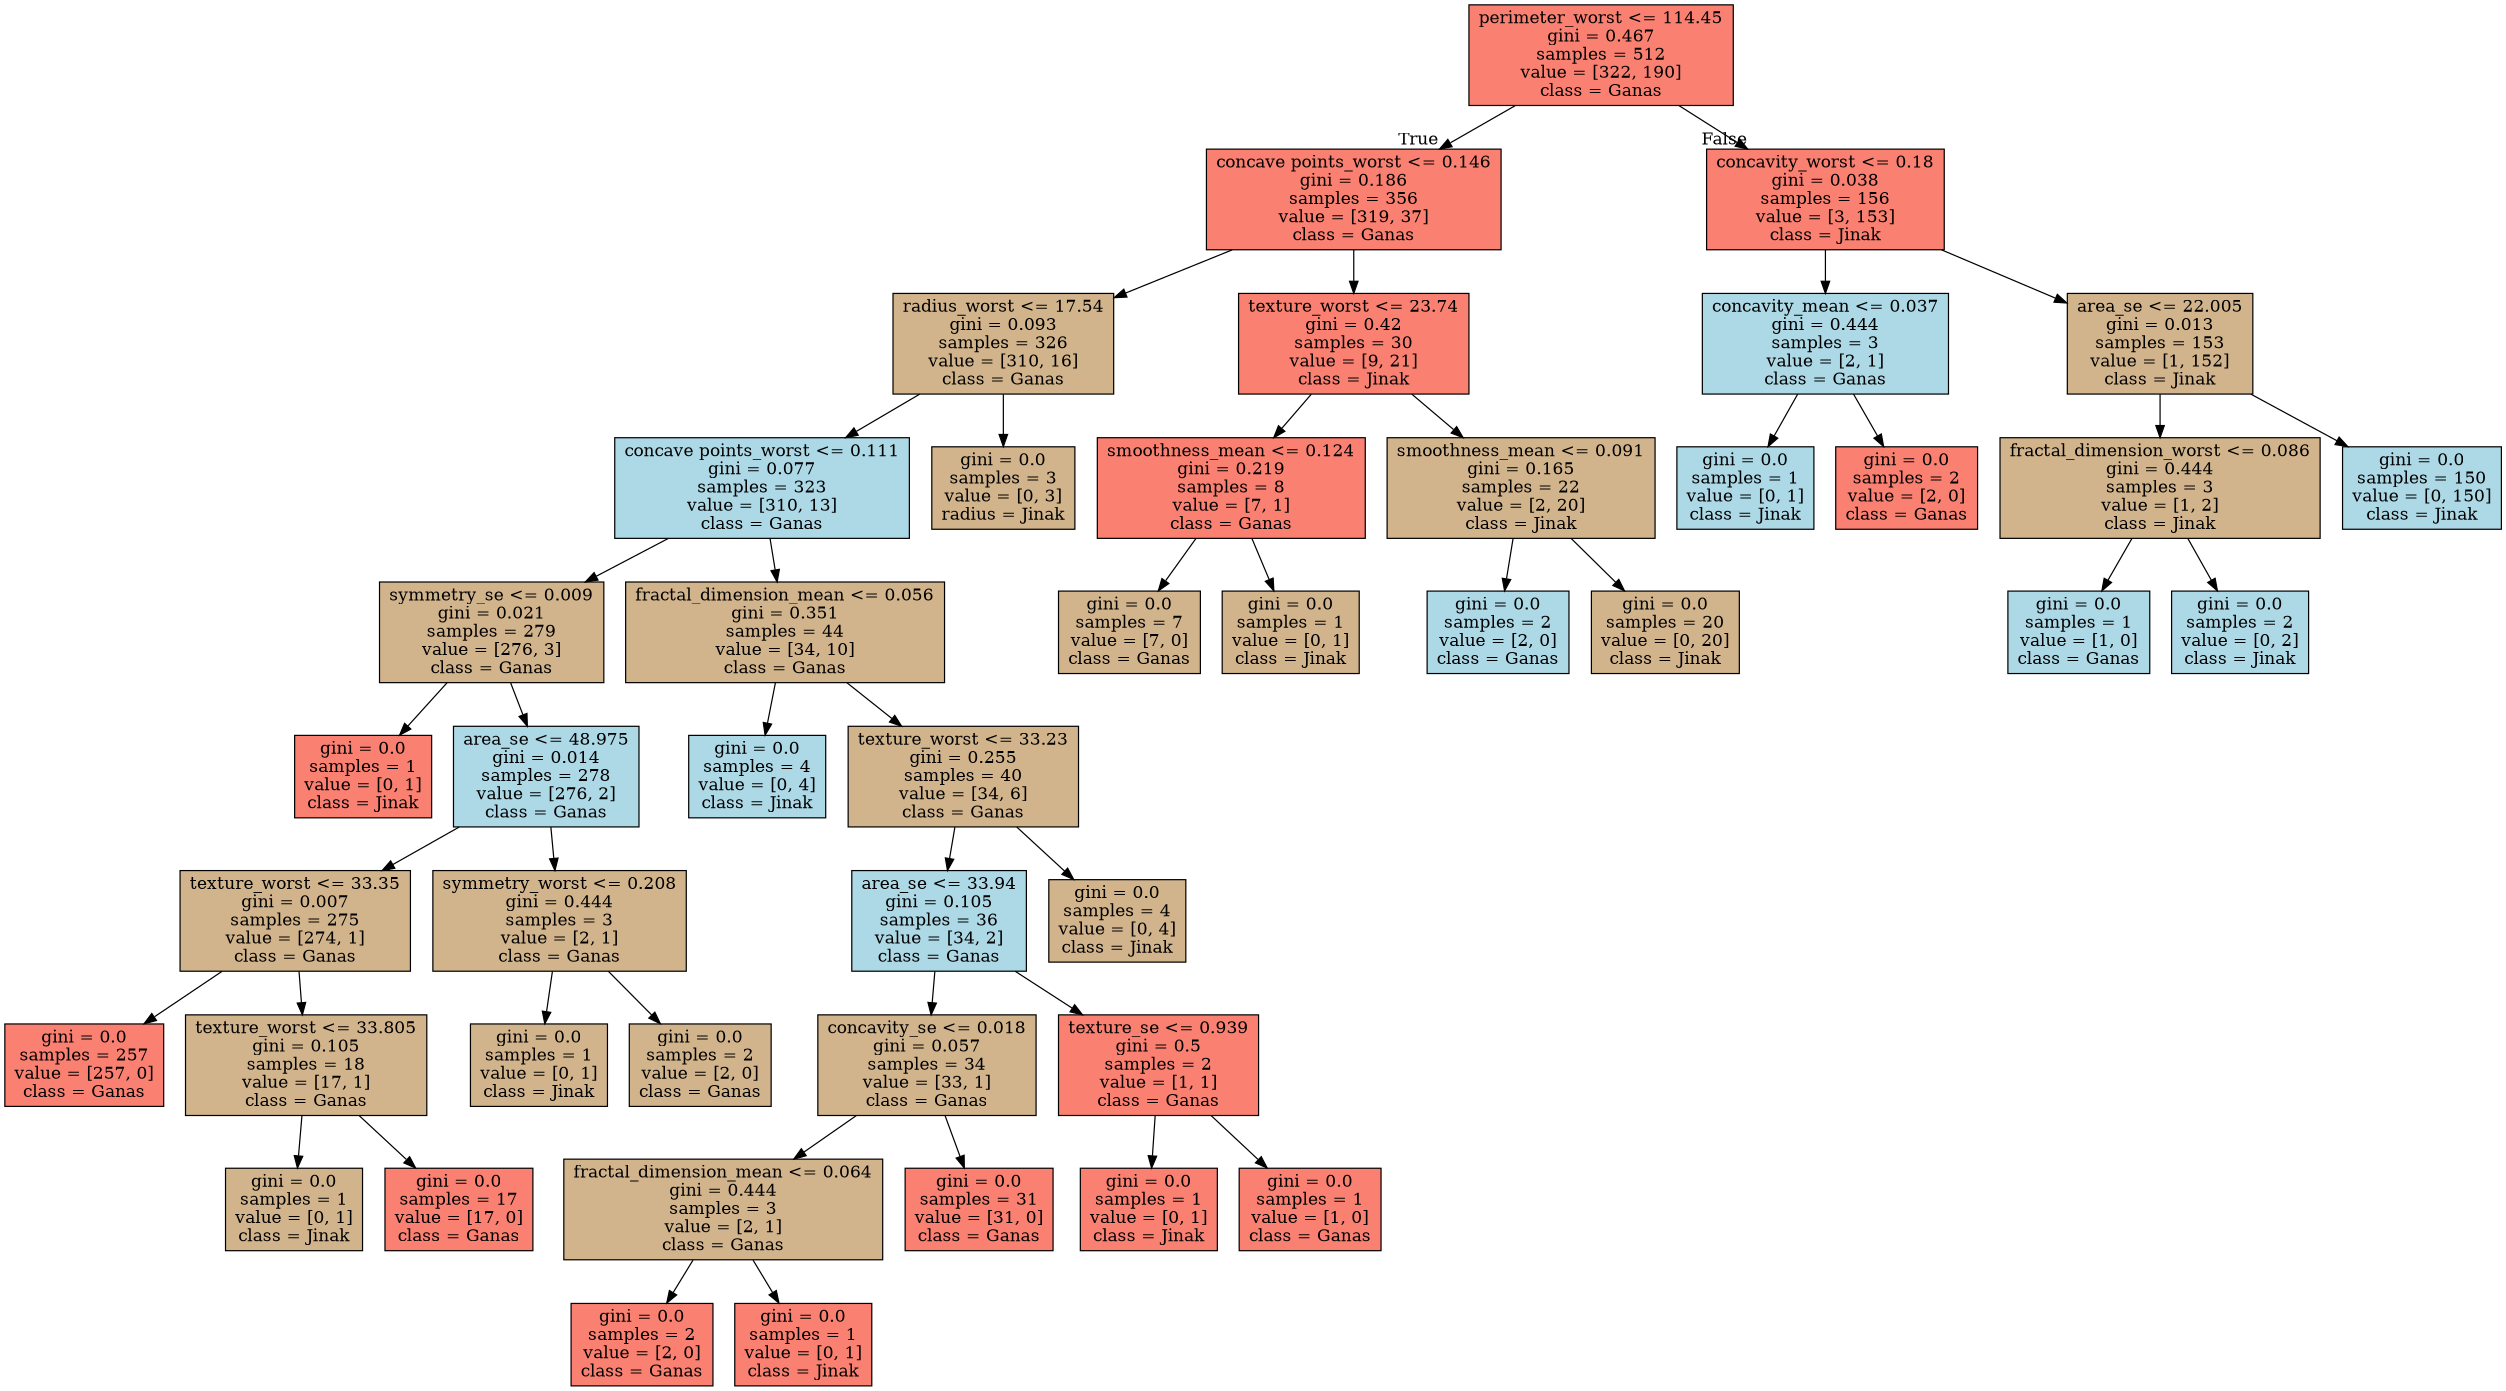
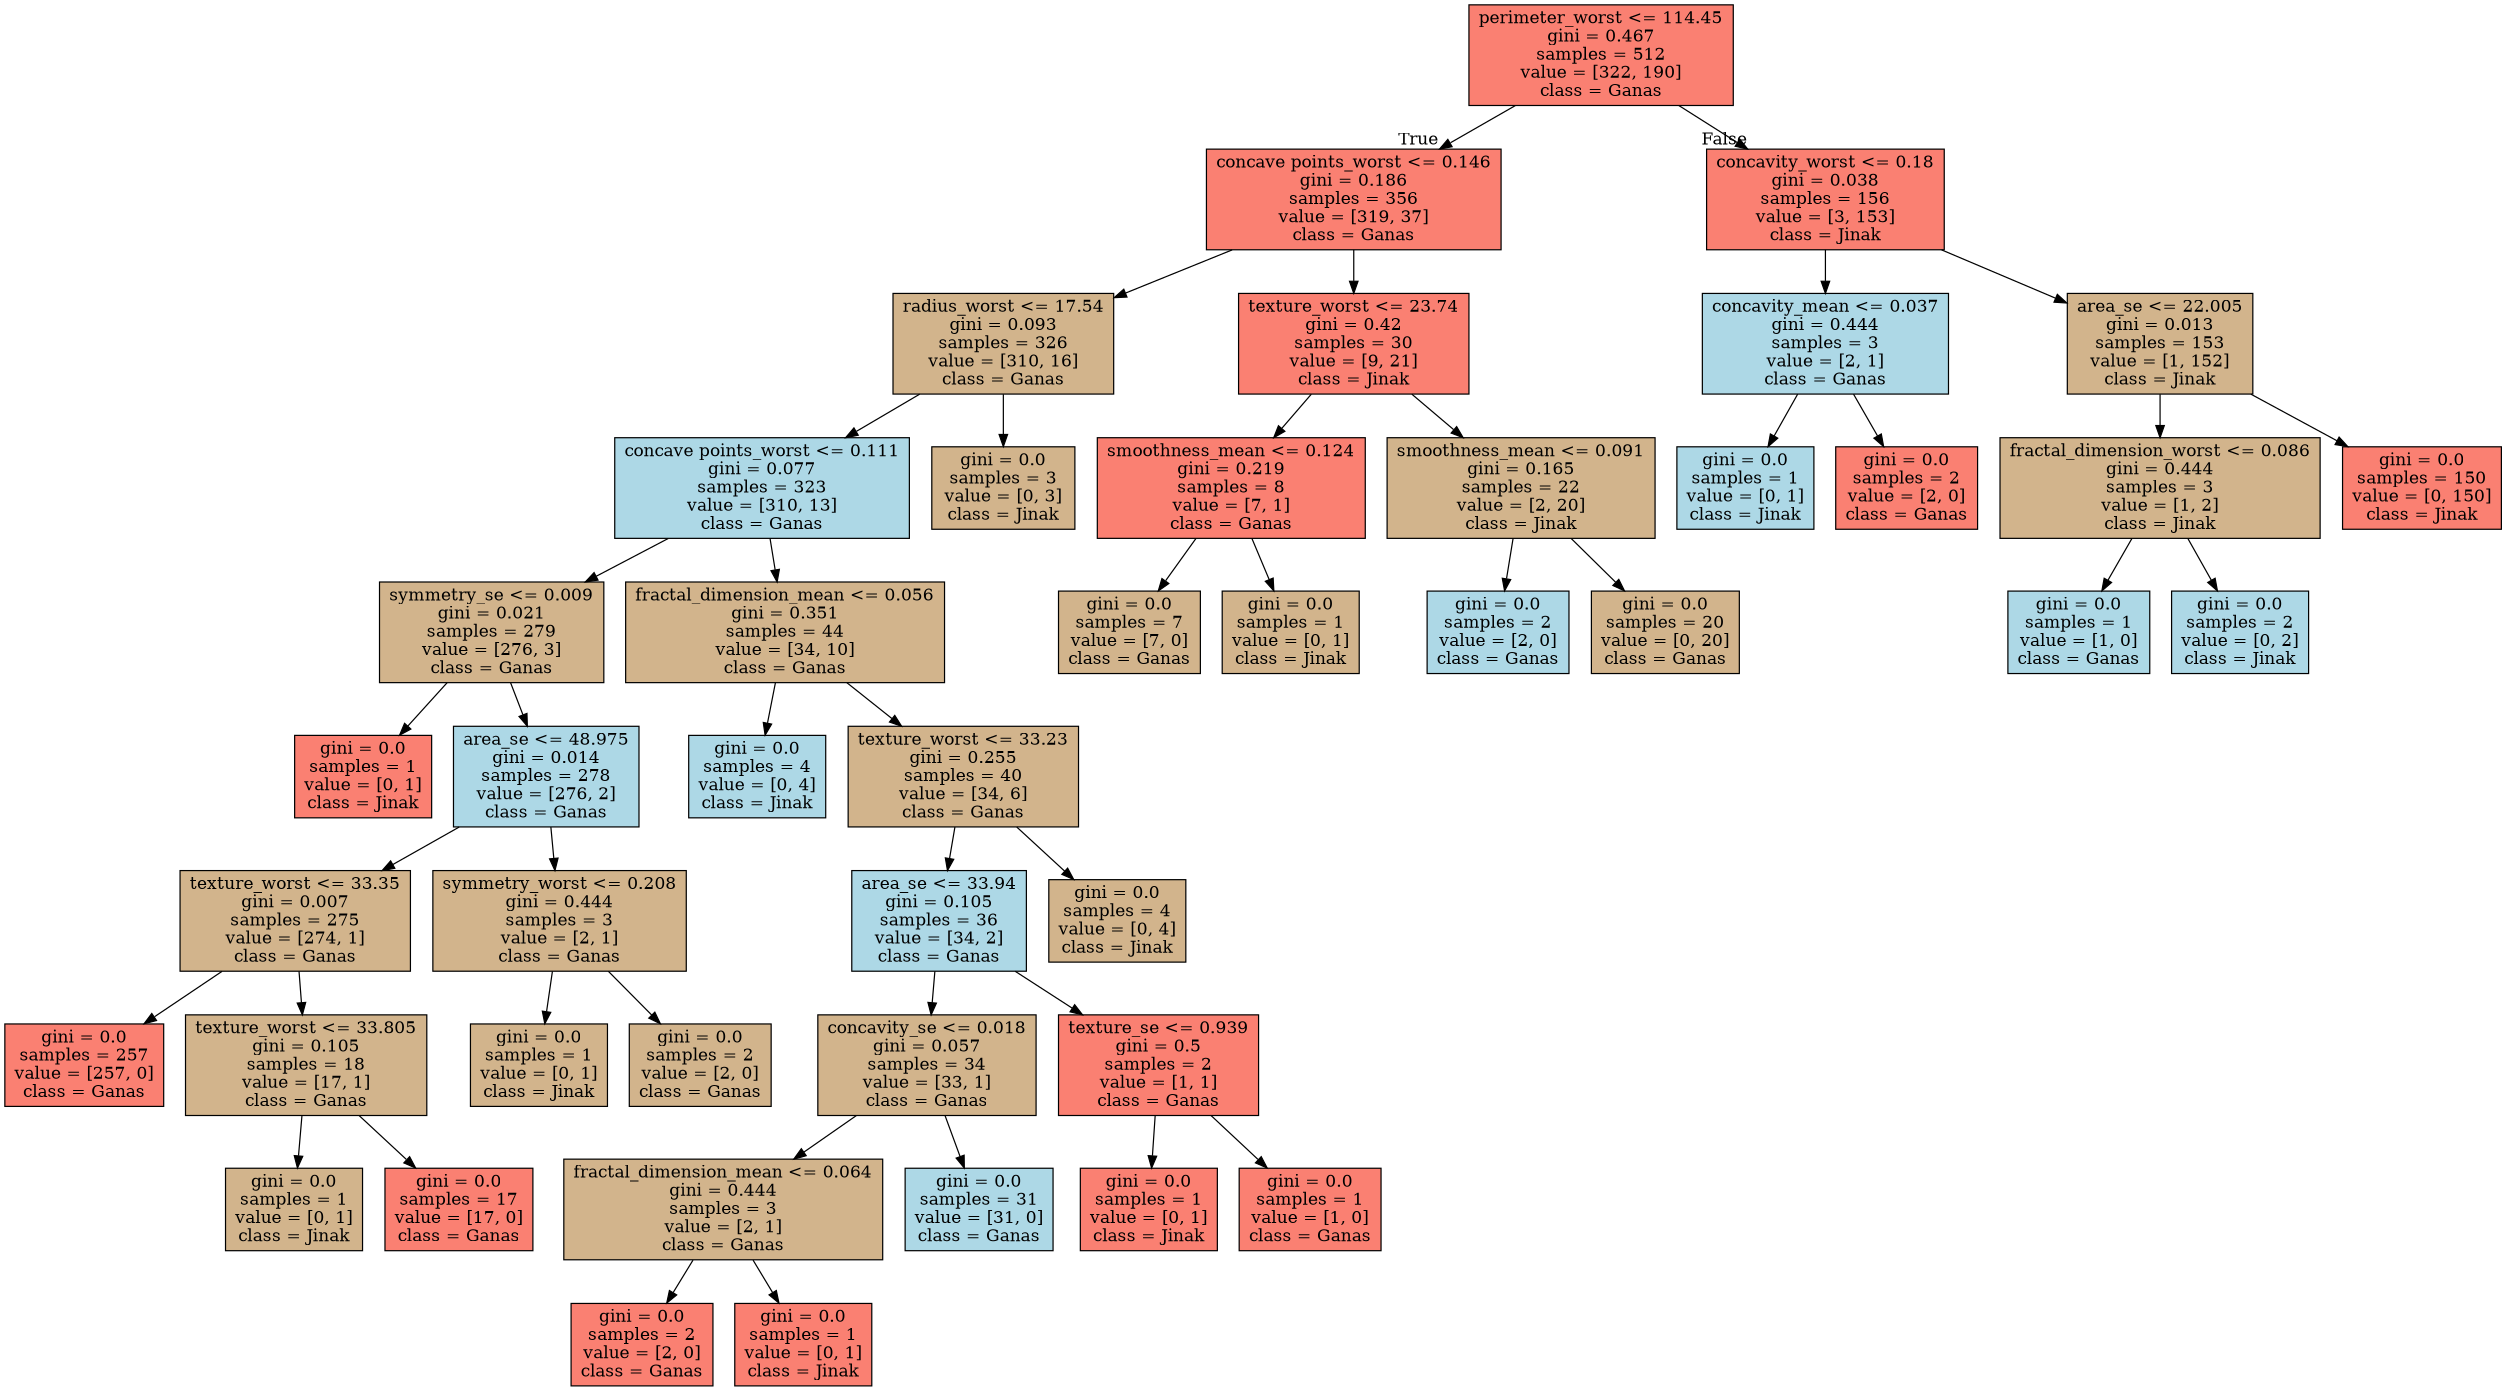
(1003, 488) -> (1003, 488)
(2422, 488) -> (2422, 488)
(1665, 632) -> (1665, 632)
(979, 1209) -> (979, 1209)
